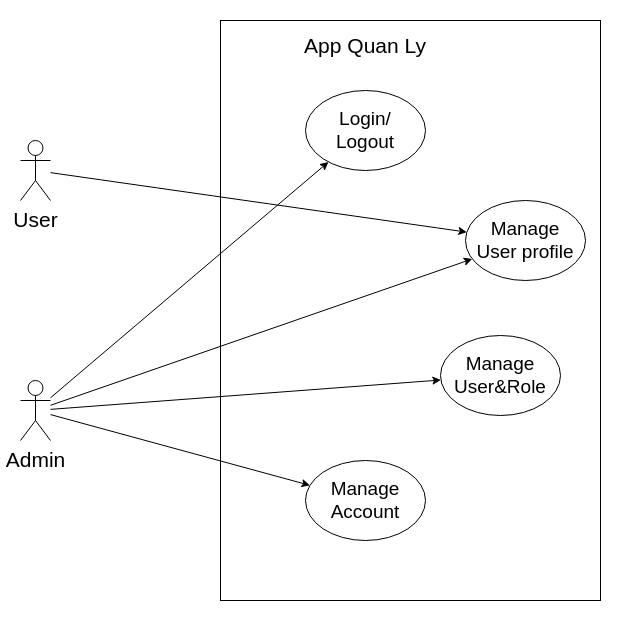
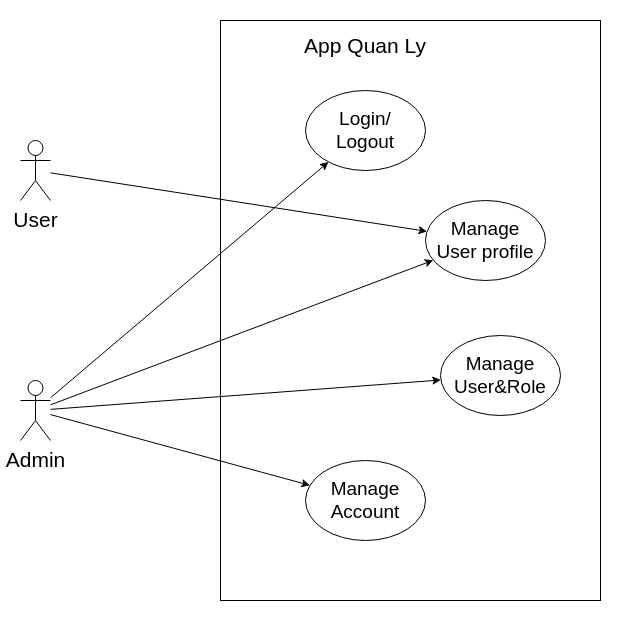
(526, 241) -> (486, 241)
